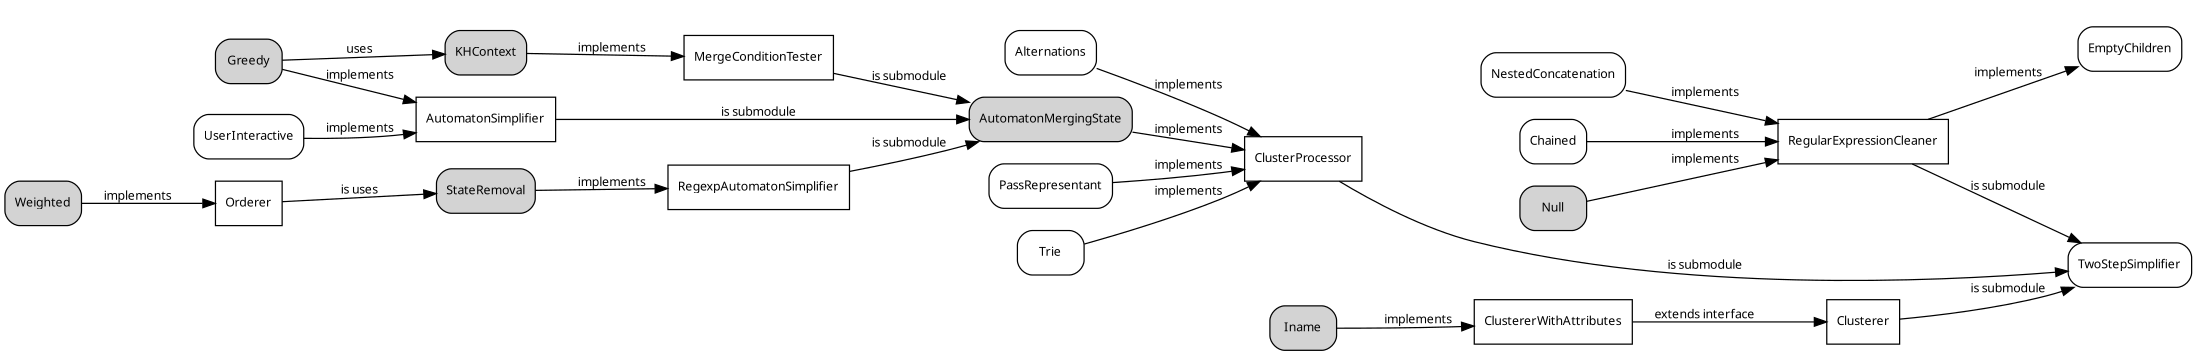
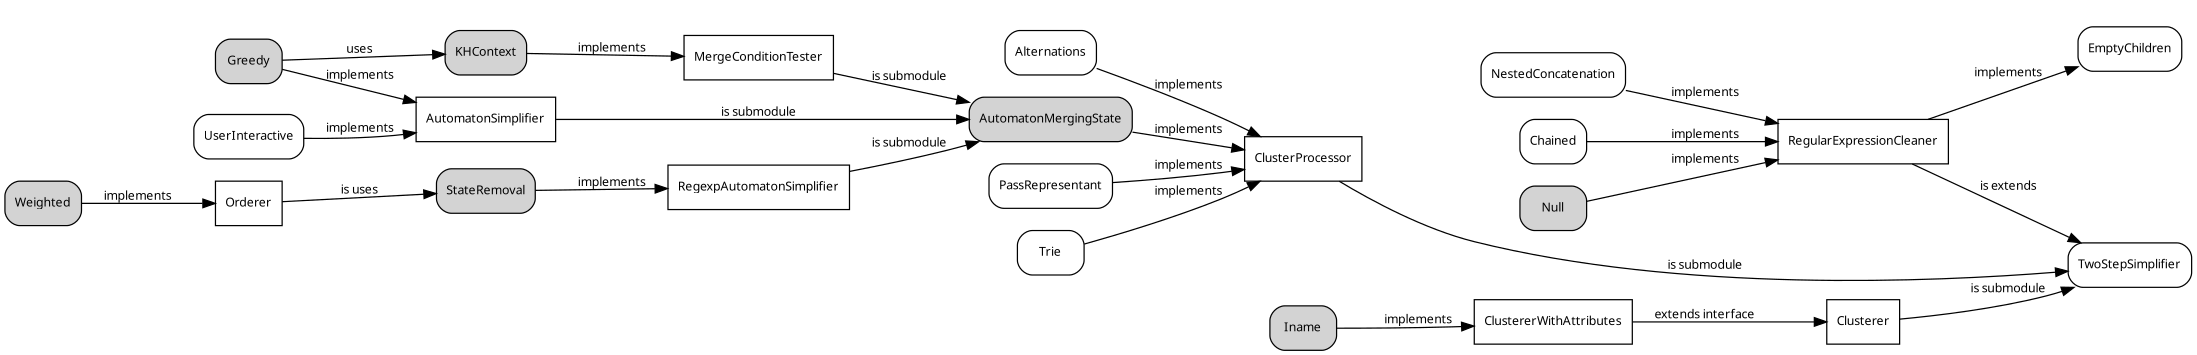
(2008, 187) -> (2008, 187)
